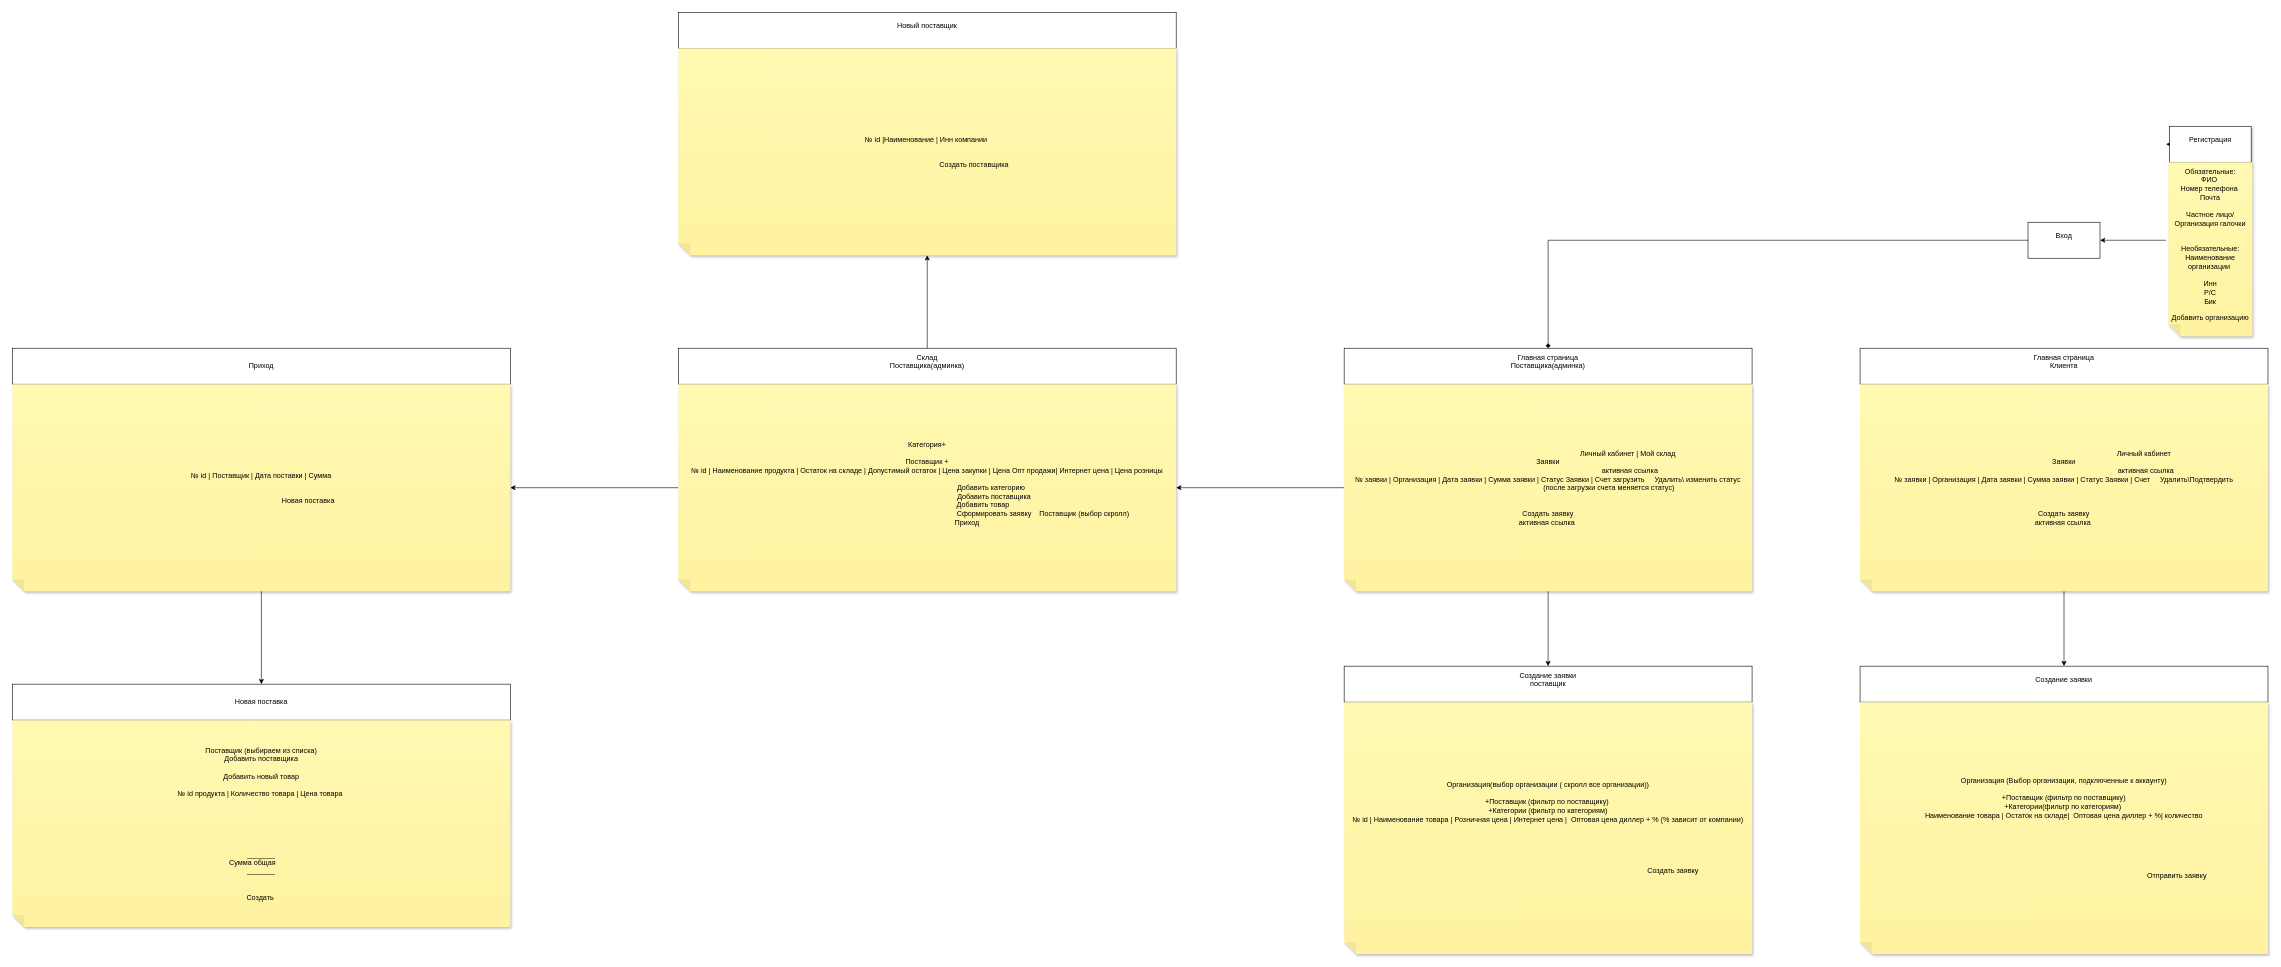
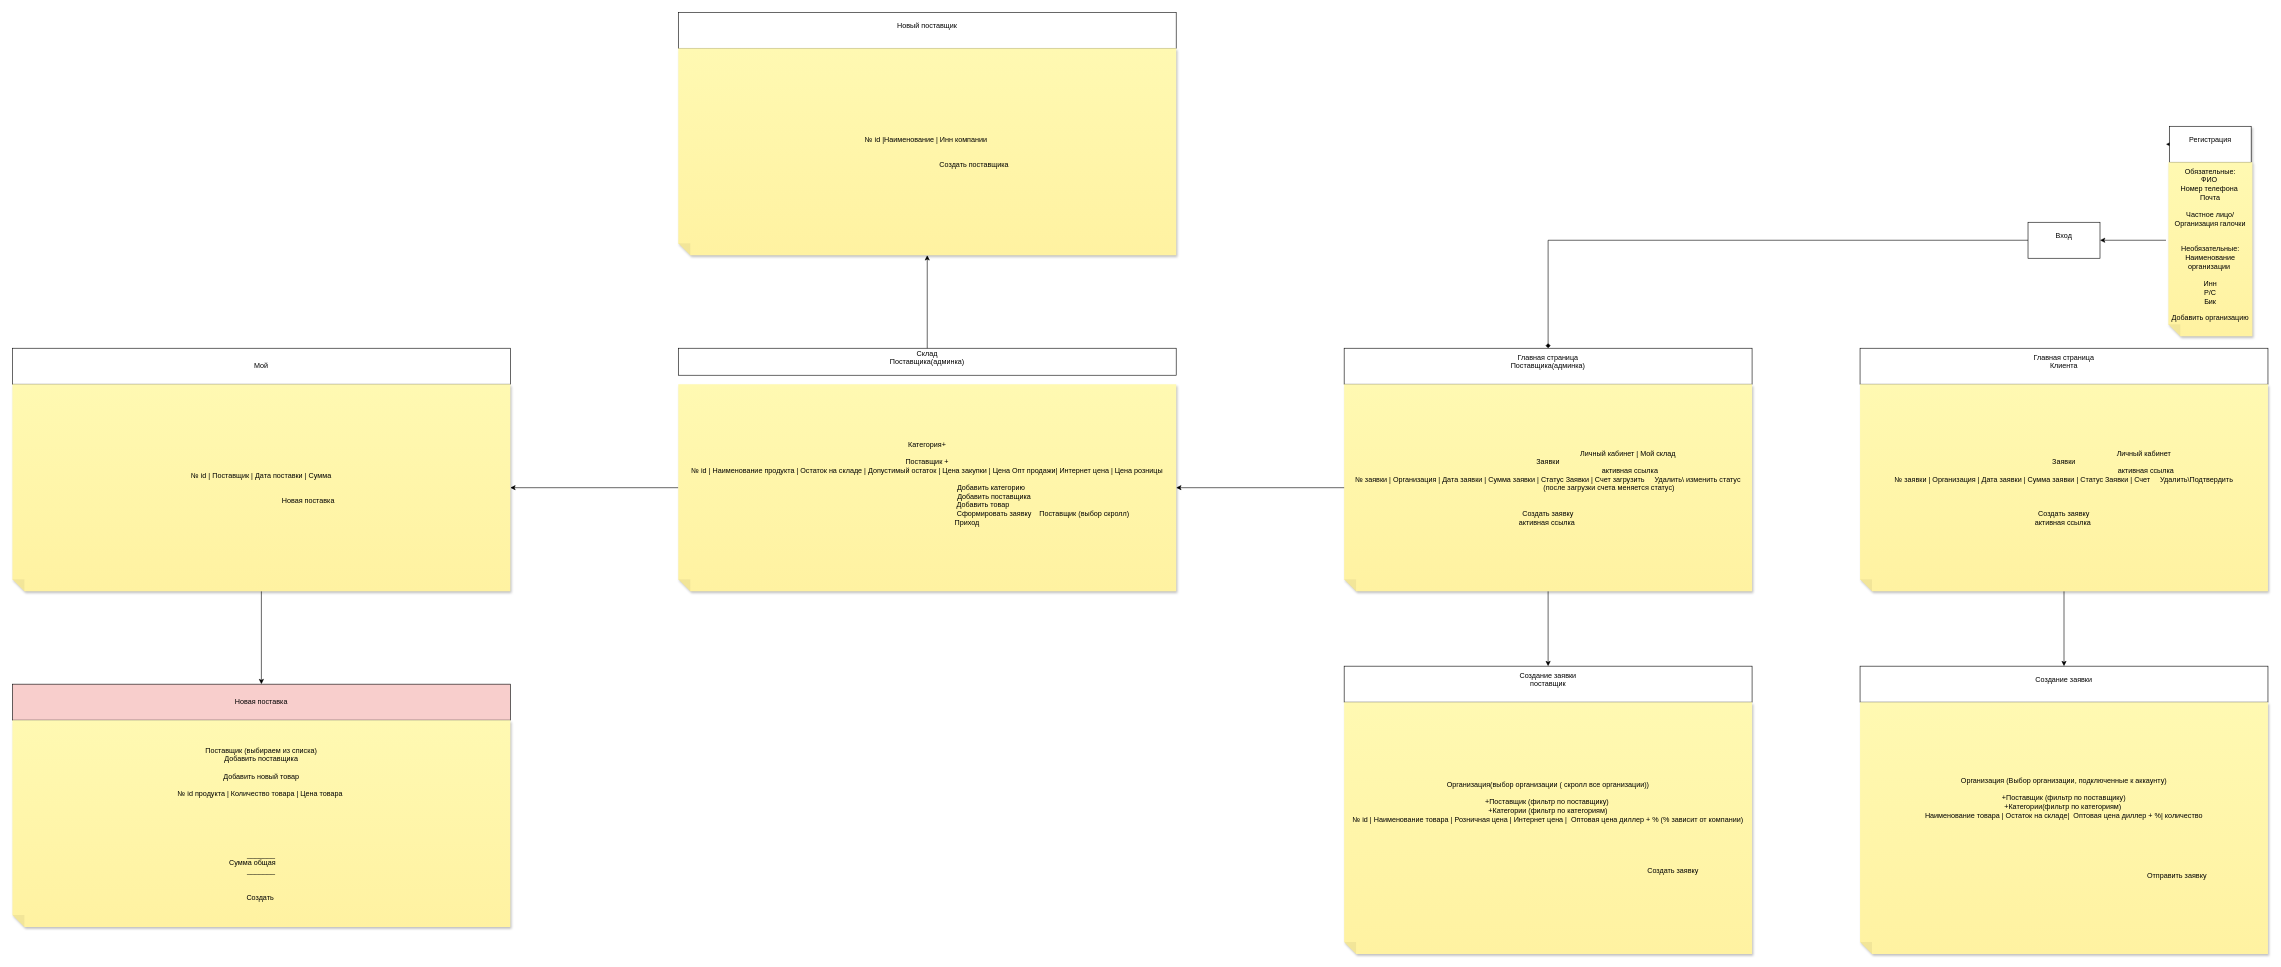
(261, 366) -> (261, 366)
(927, 366) -> (927, 362)
(261, 702) -> (261, 702)
